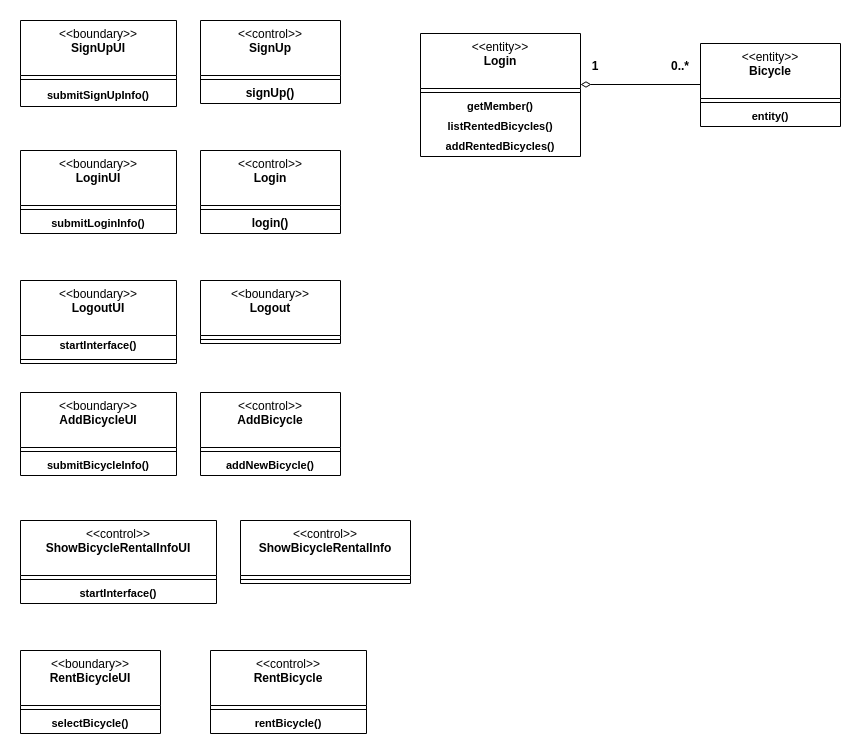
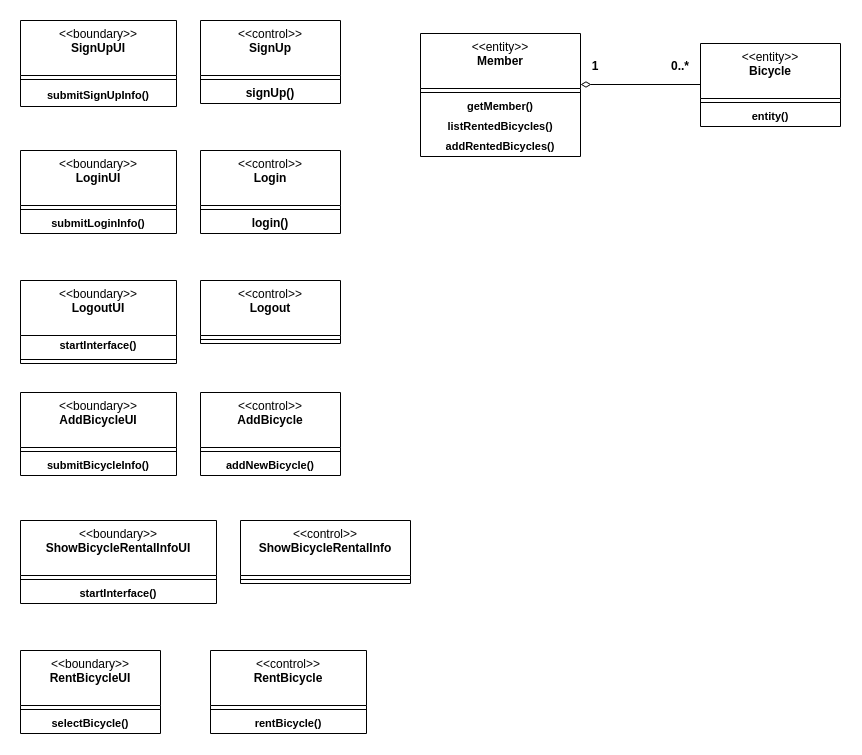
(501, 55) -> (501, 55)
(271, 302) -> (271, 302)
(119, 542) -> (119, 542)
